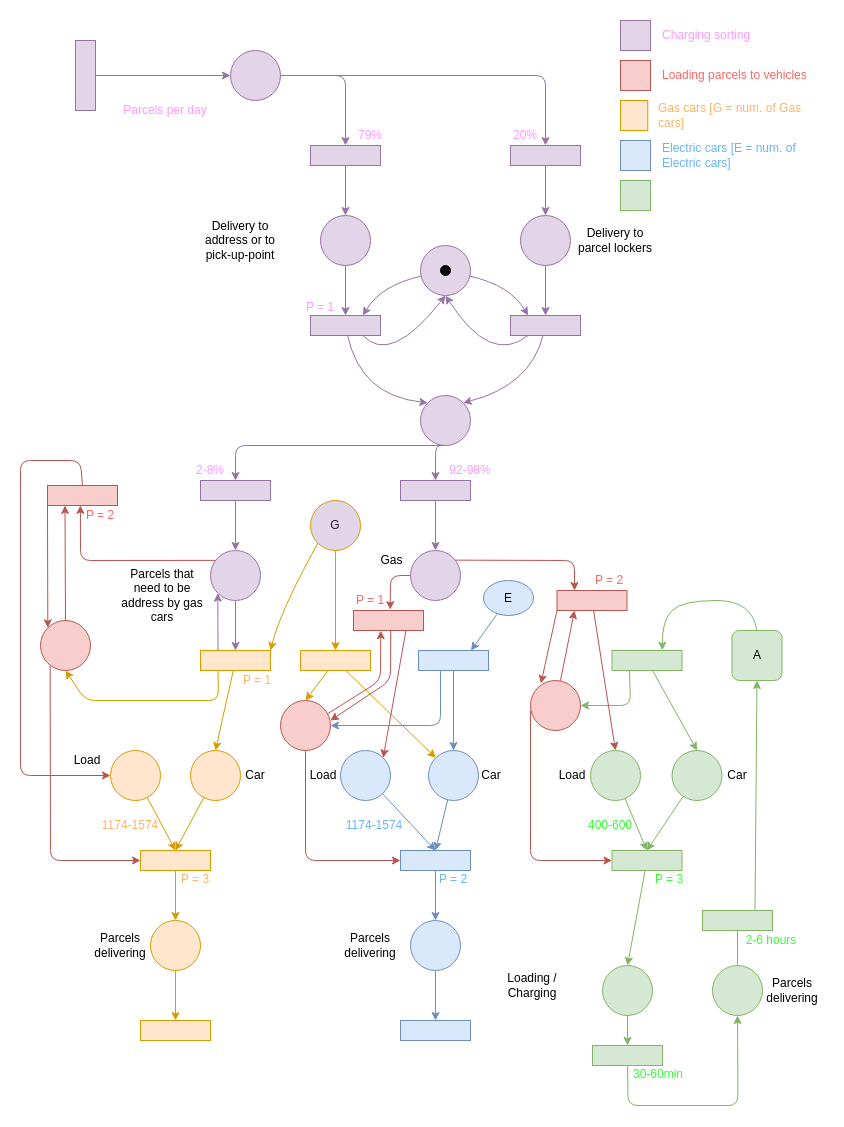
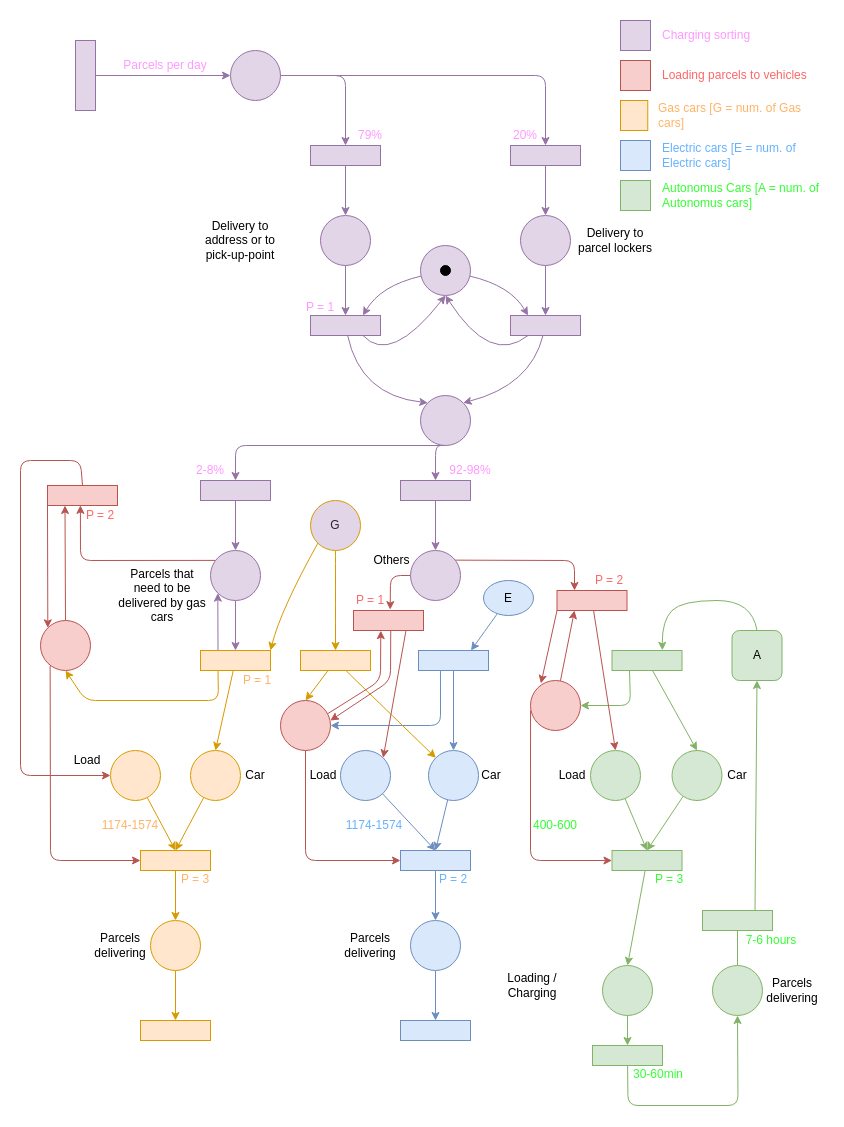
(166, 111) -> (166, 66)
none -> (741, 196)
(392, 561) -> (392, 561)
(163, 596) -> (163, 596)
(611, 826) -> (556, 826)
(772, 941) -> (772, 941)
